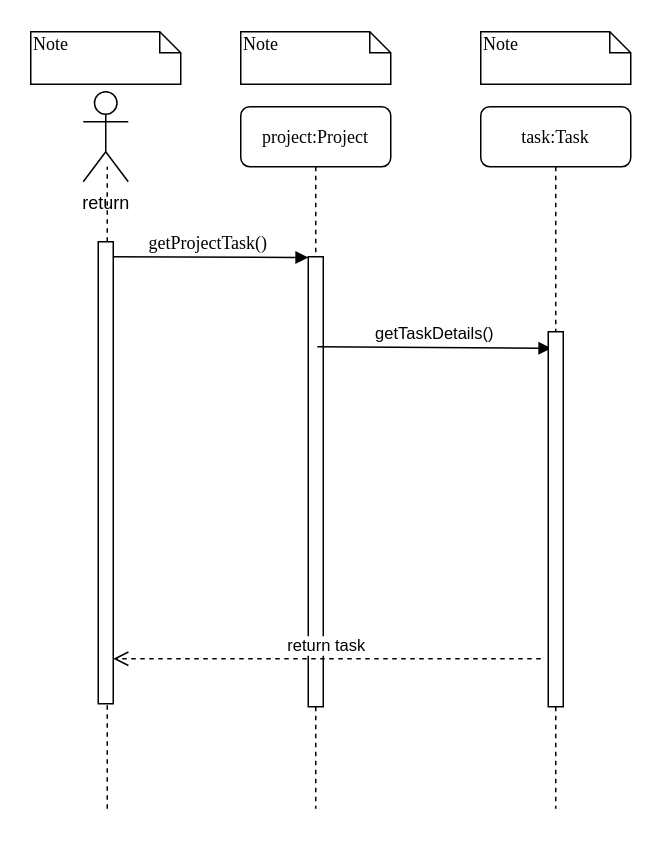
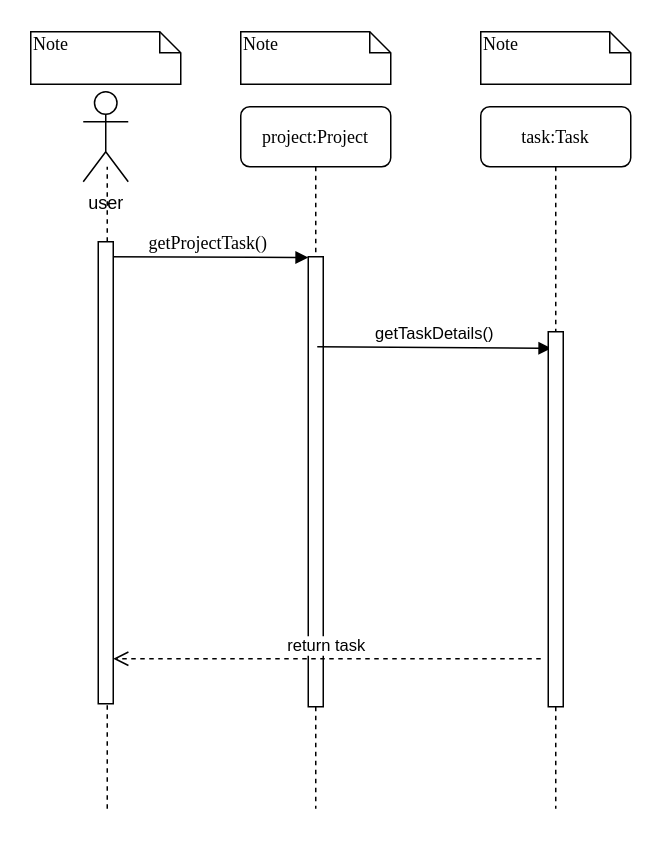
(107, 204) -> (107, 204)
